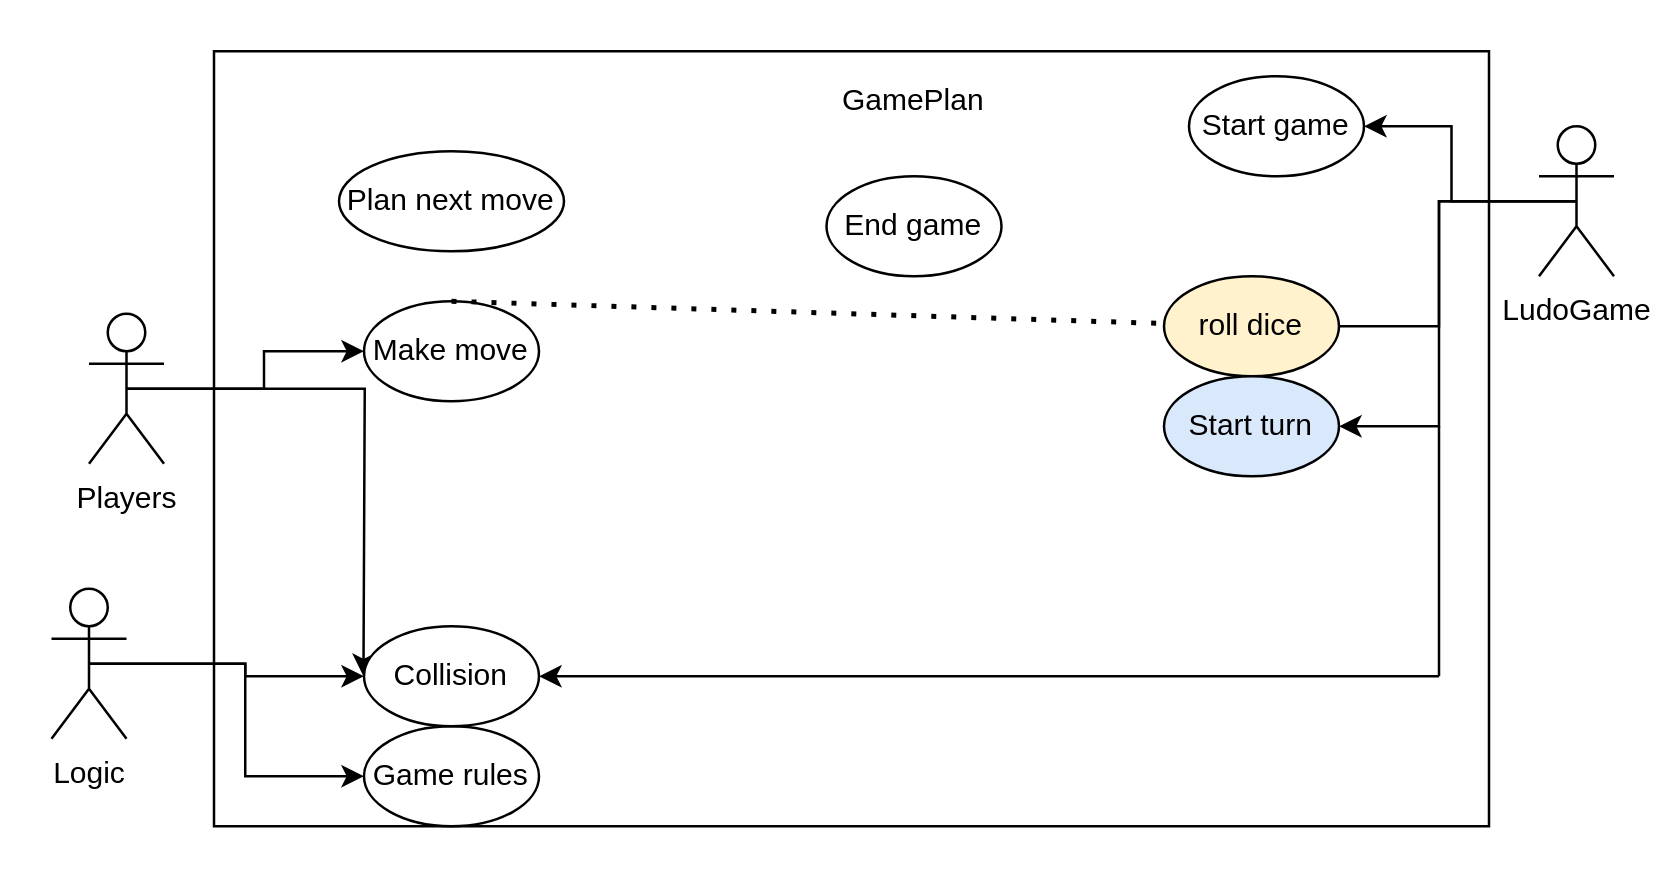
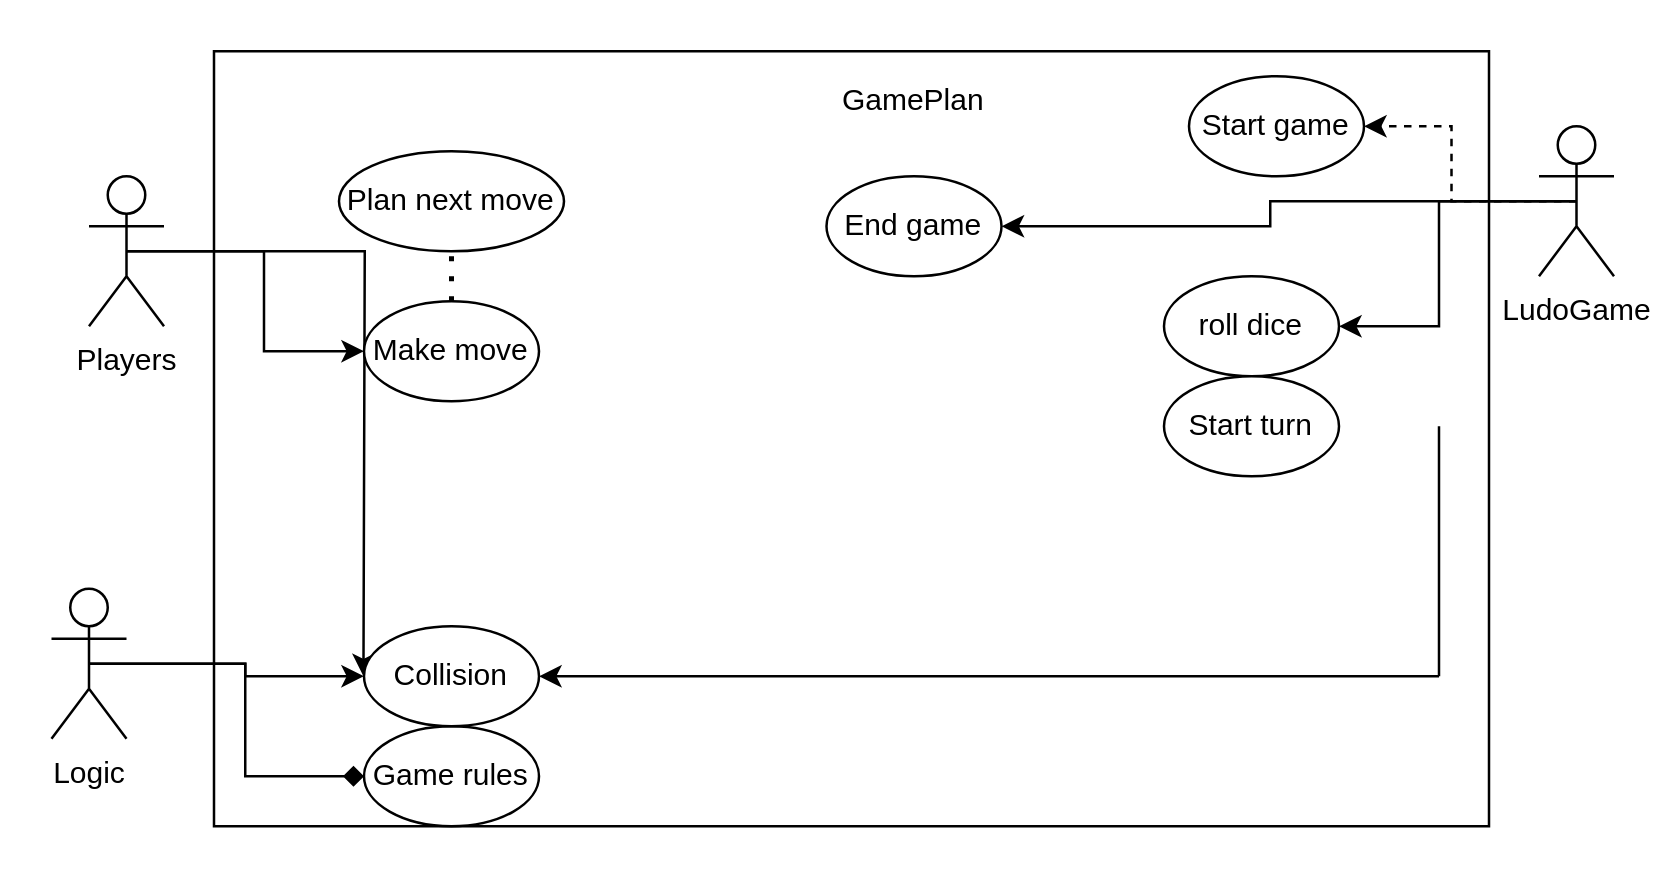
(1450, 126) -> (1450, 126)
none -> (1239, 226)
(493, 303) -> (451, 278)
(1251, 326) -> (1251, 326)
(1350, 326) -> (1357, 326)
(126, 389) -> (126, 251)
(1439, 418) -> none
(1251, 426) -> (1251, 426)
(345, 776) -> (343, 776)
